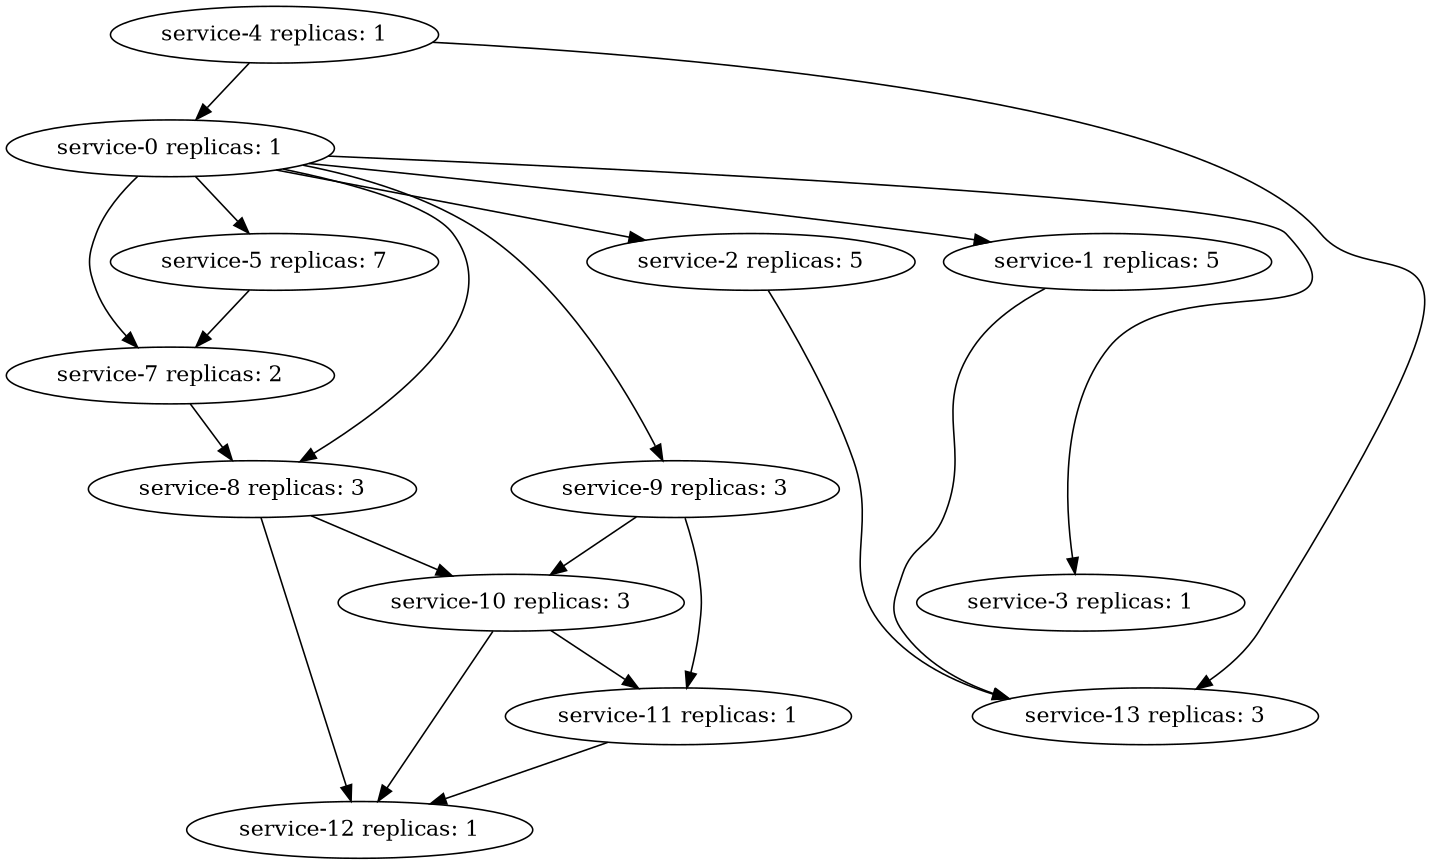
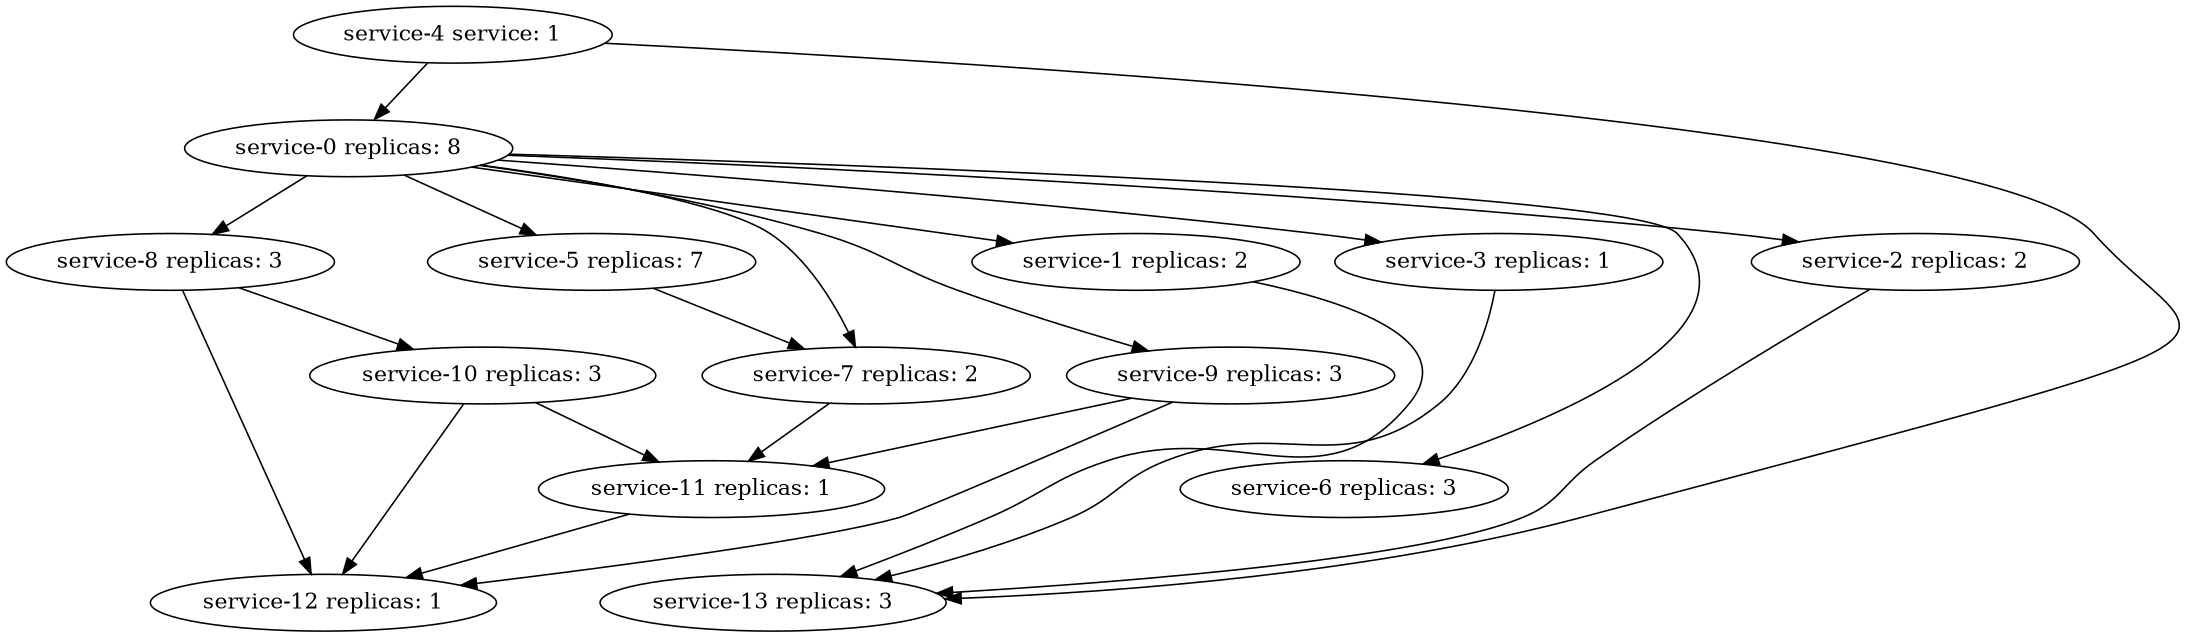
(275, 35) -> (453, 35)
(170, 148) -> (349, 148)
(751, 262) -> (1915, 262)
(1108, 262) -> (1136, 262)
(206, 426) -> (796, 427)
none -> (1256, 444)
none -> (1344, 489)
(600, 541) -> (835, 532)
